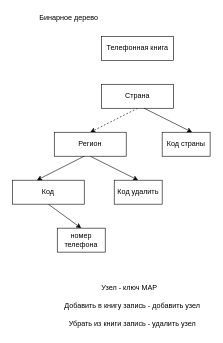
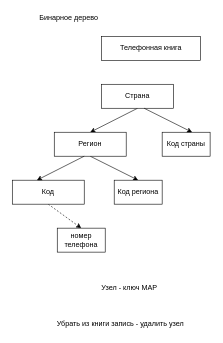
(138, 48) -> (151, 48)
(115, 120) -> (115, 120)
(138, 192) -> (138, 192)
(63, 215) -> (63, 215)
(132, 306) -> none
(132, 324) -> (120, 324)
